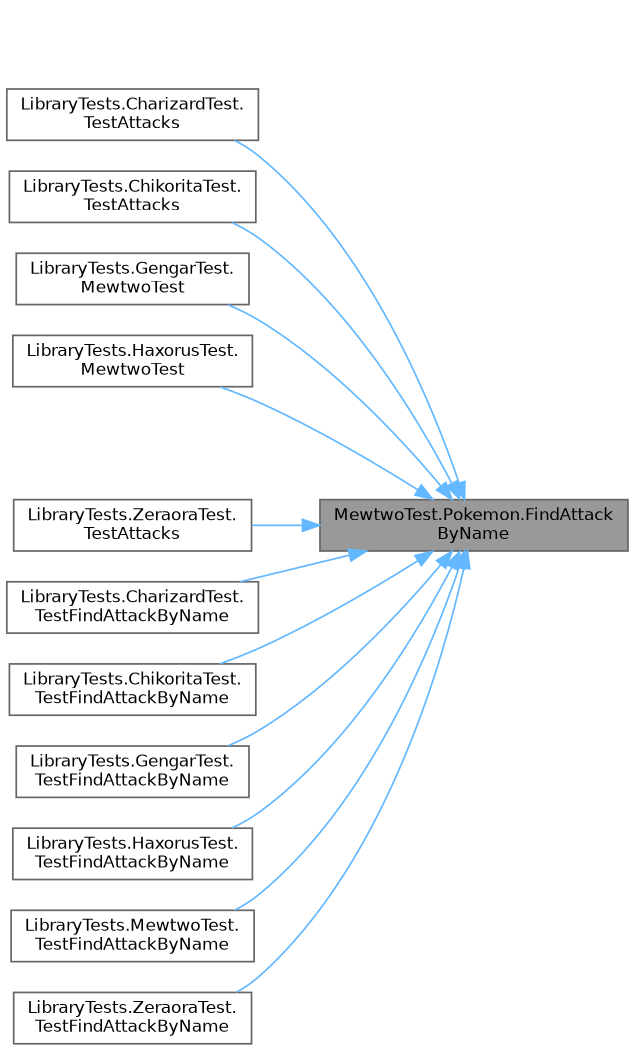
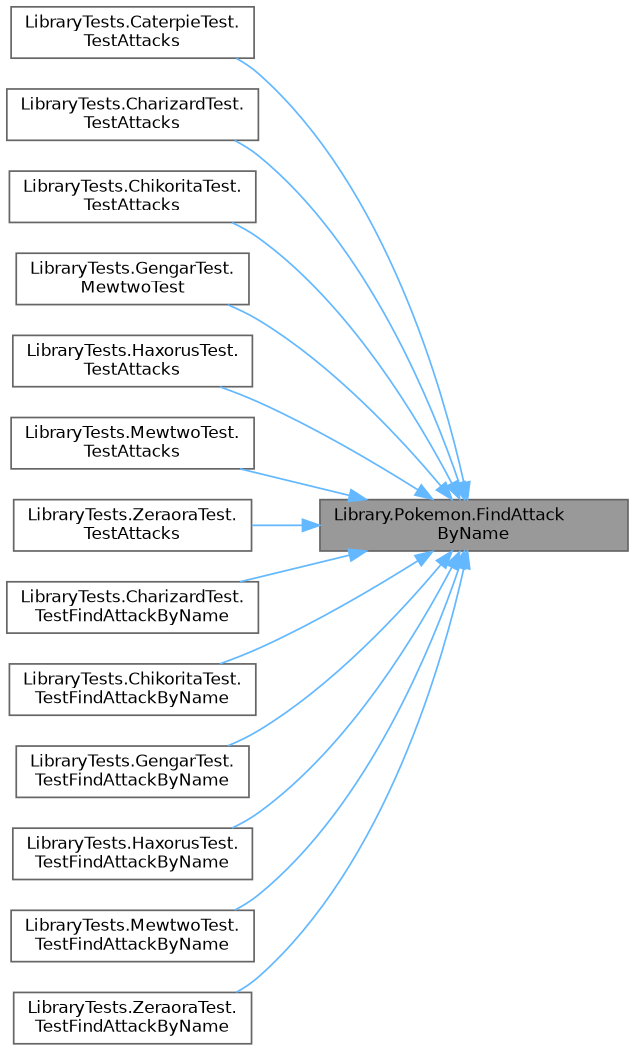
none -> (133, 33)
(133, 361) -> (133, 361)
none -> (133, 443)
(474, 525) -> (474, 525)
